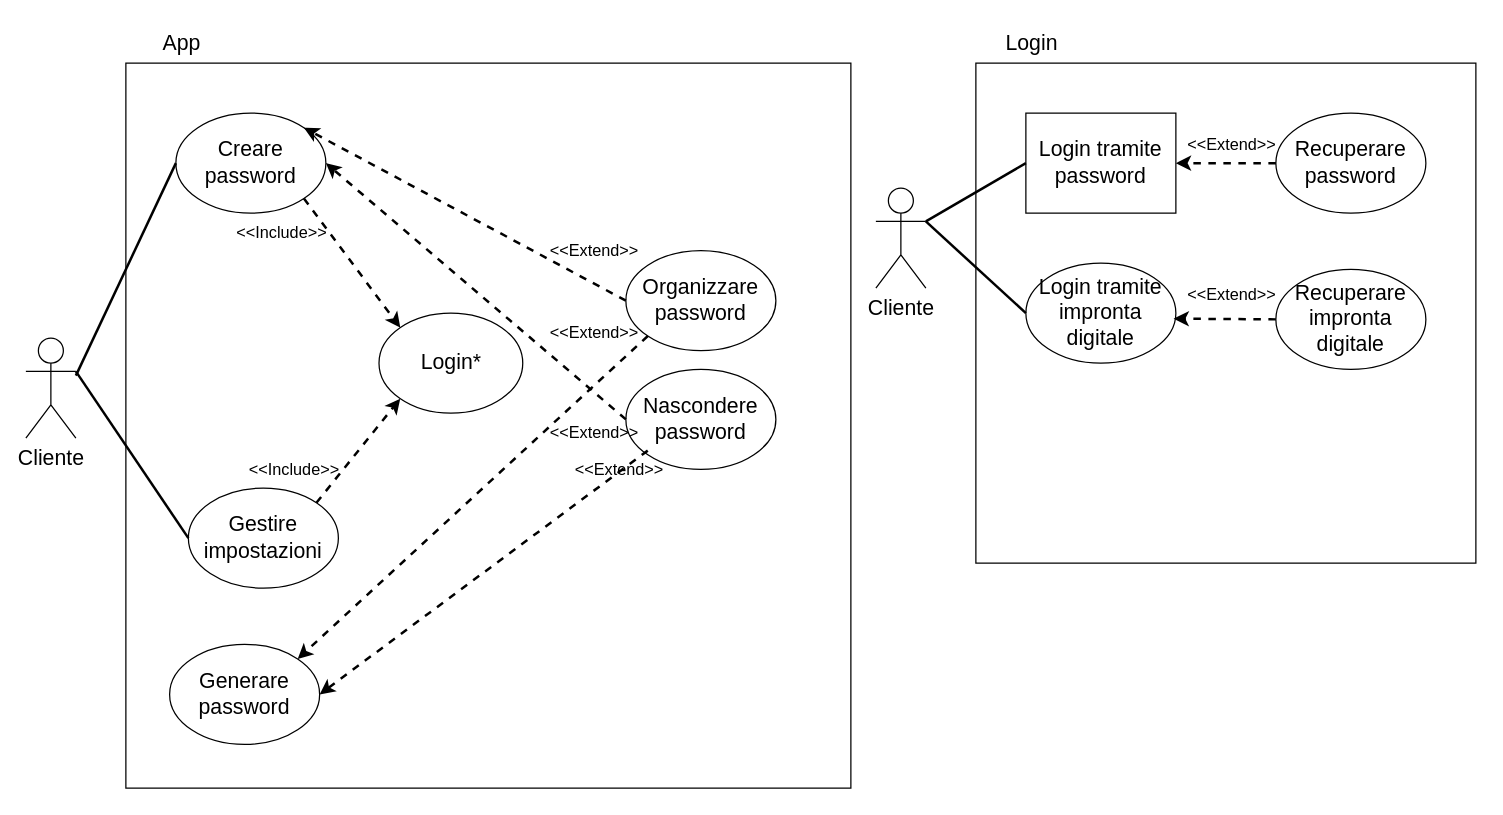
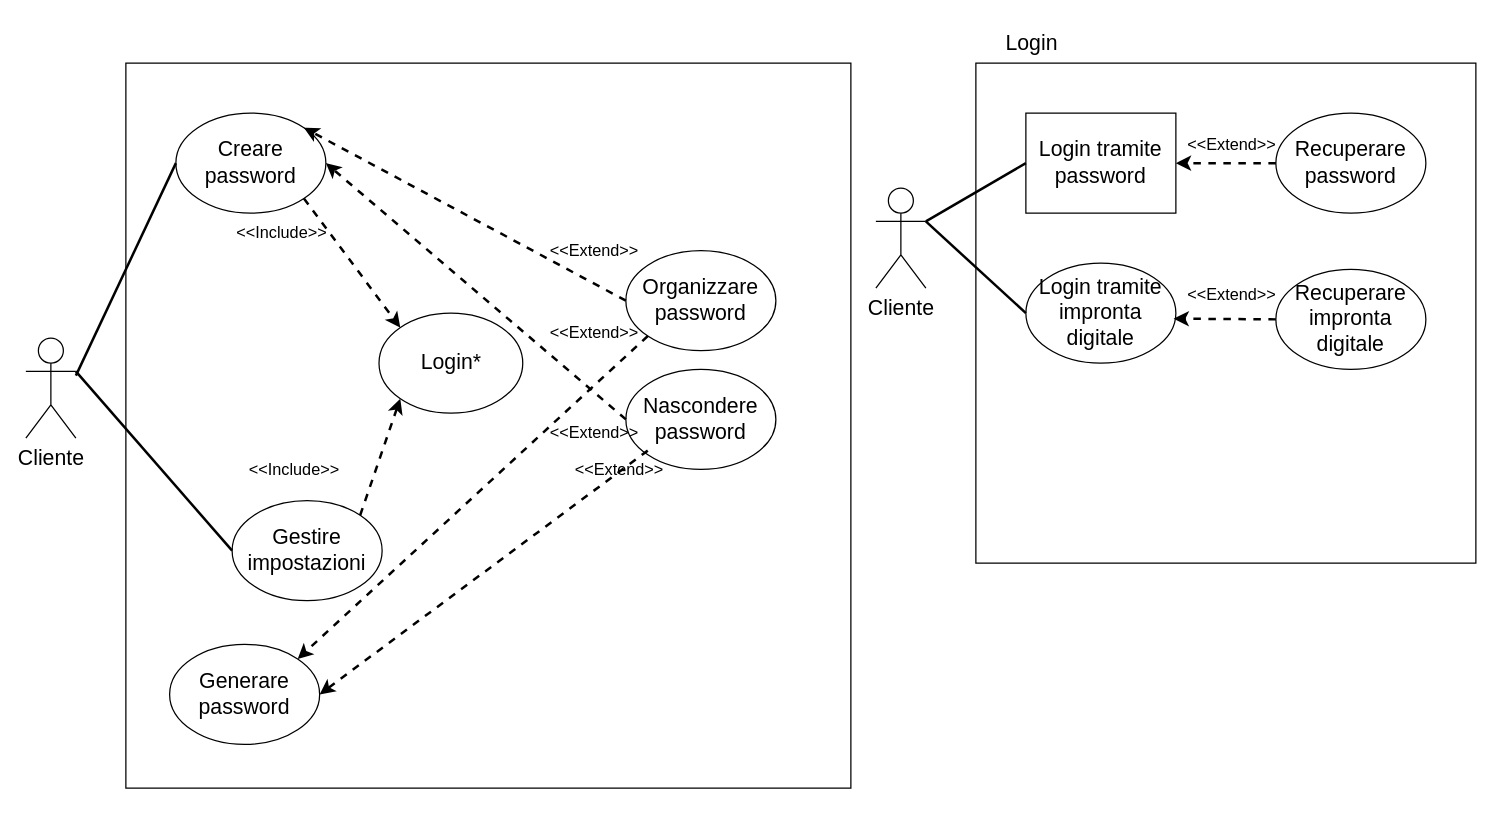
(182, 44) -> none
(263, 538) -> (307, 551)
